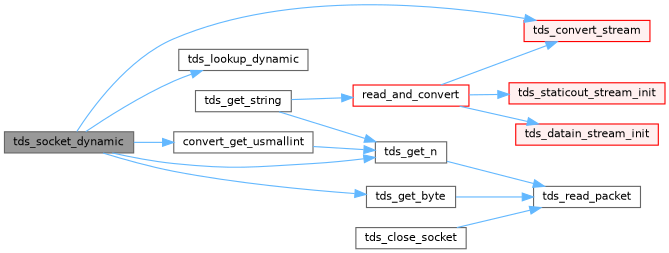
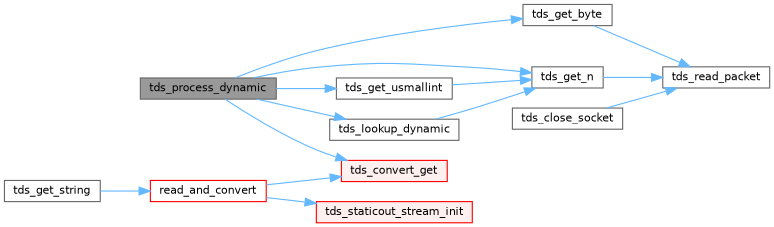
(587, 31) -> (394, 171)
(322, 125) -> (480, 106)
(587, 135) -> none
(69, 142) -> (208, 89)
(243, 142) -> (394, 89)
